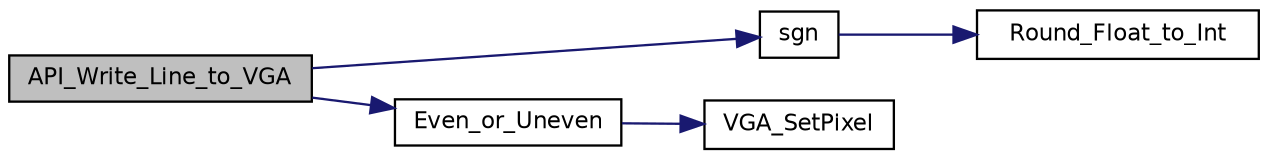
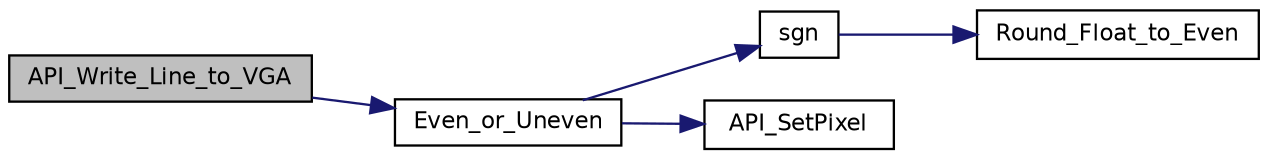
(1118, 35) -> (1118, 35)
(524, 54) -> (660, 77)
(799, 125) -> (799, 125)
